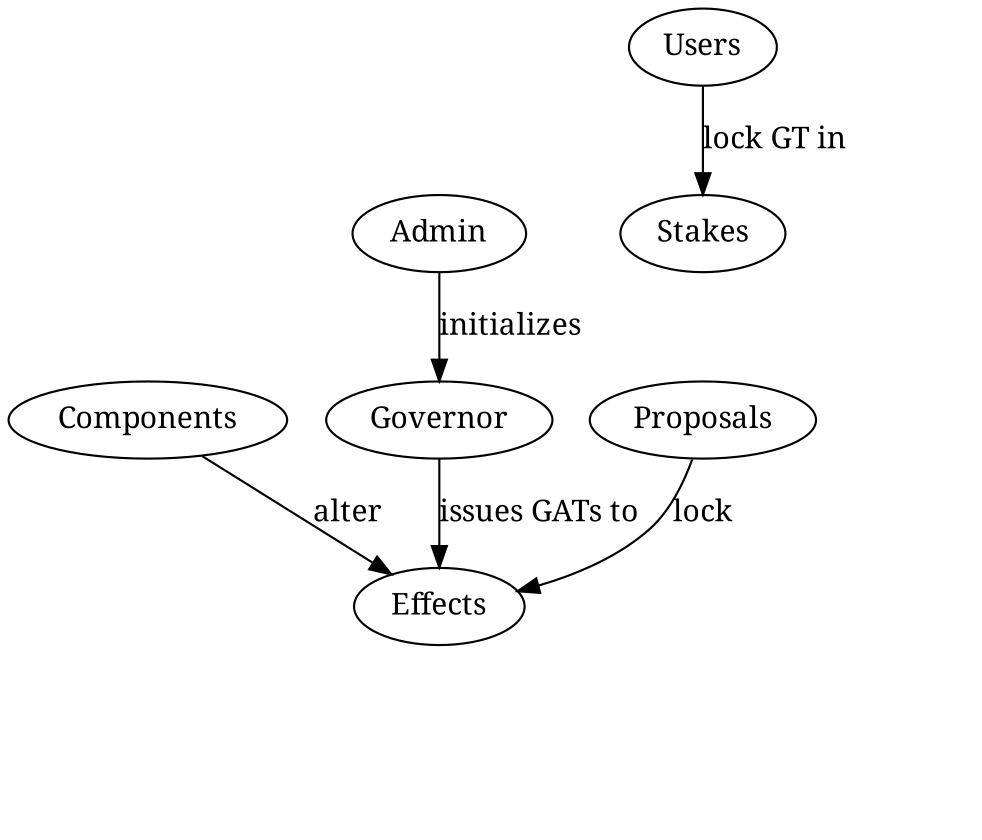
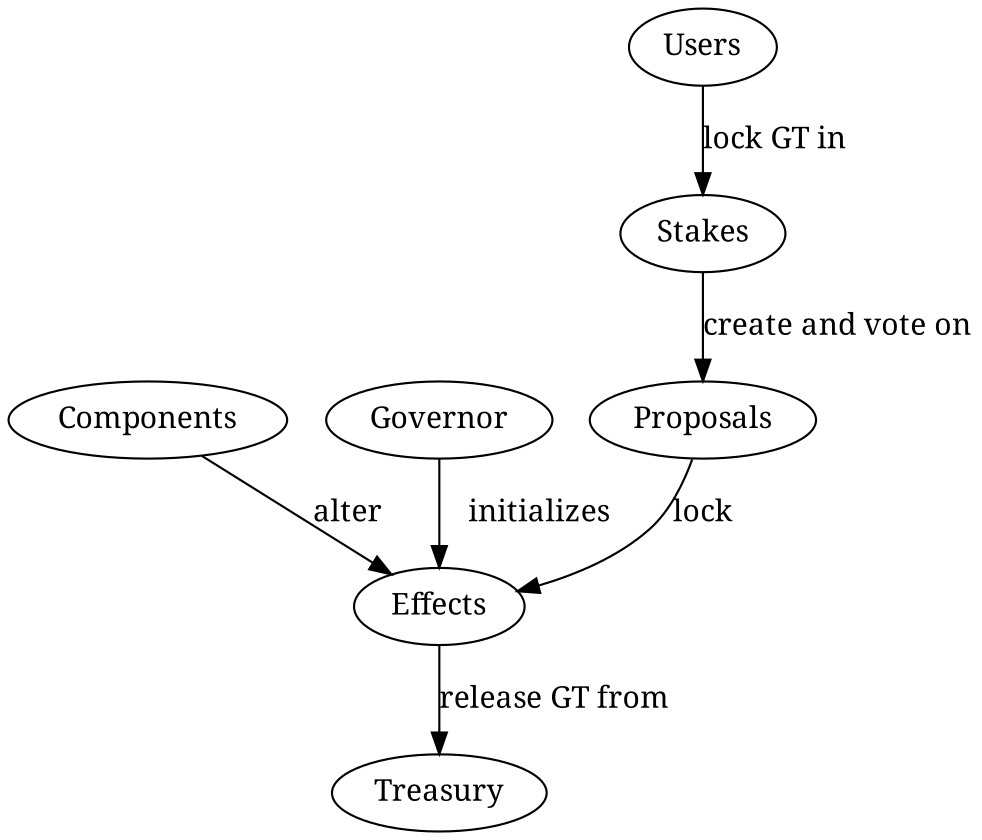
(439, 234) -> none
none -> (703, 316)
(540, 513) -> (540, 513)
none -> (439, 793)
